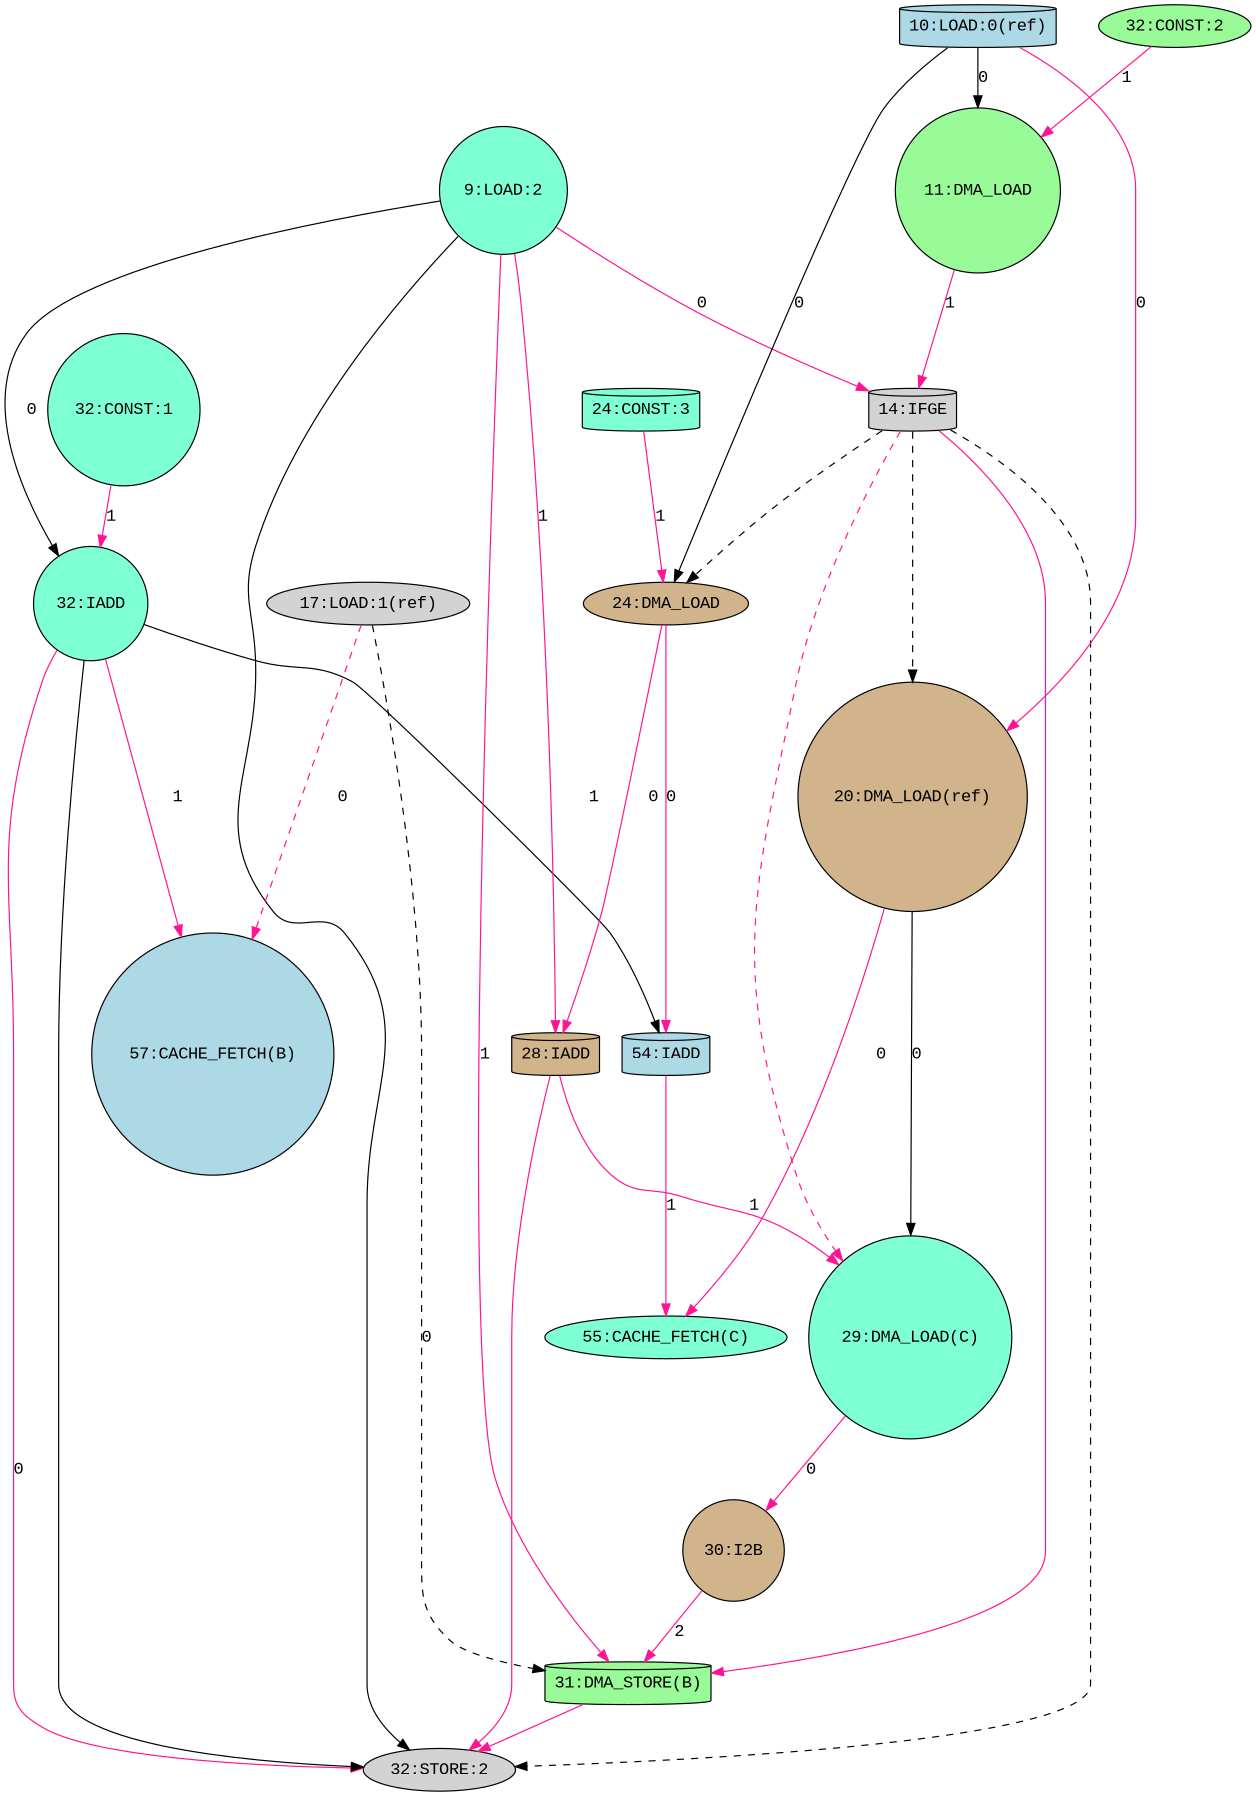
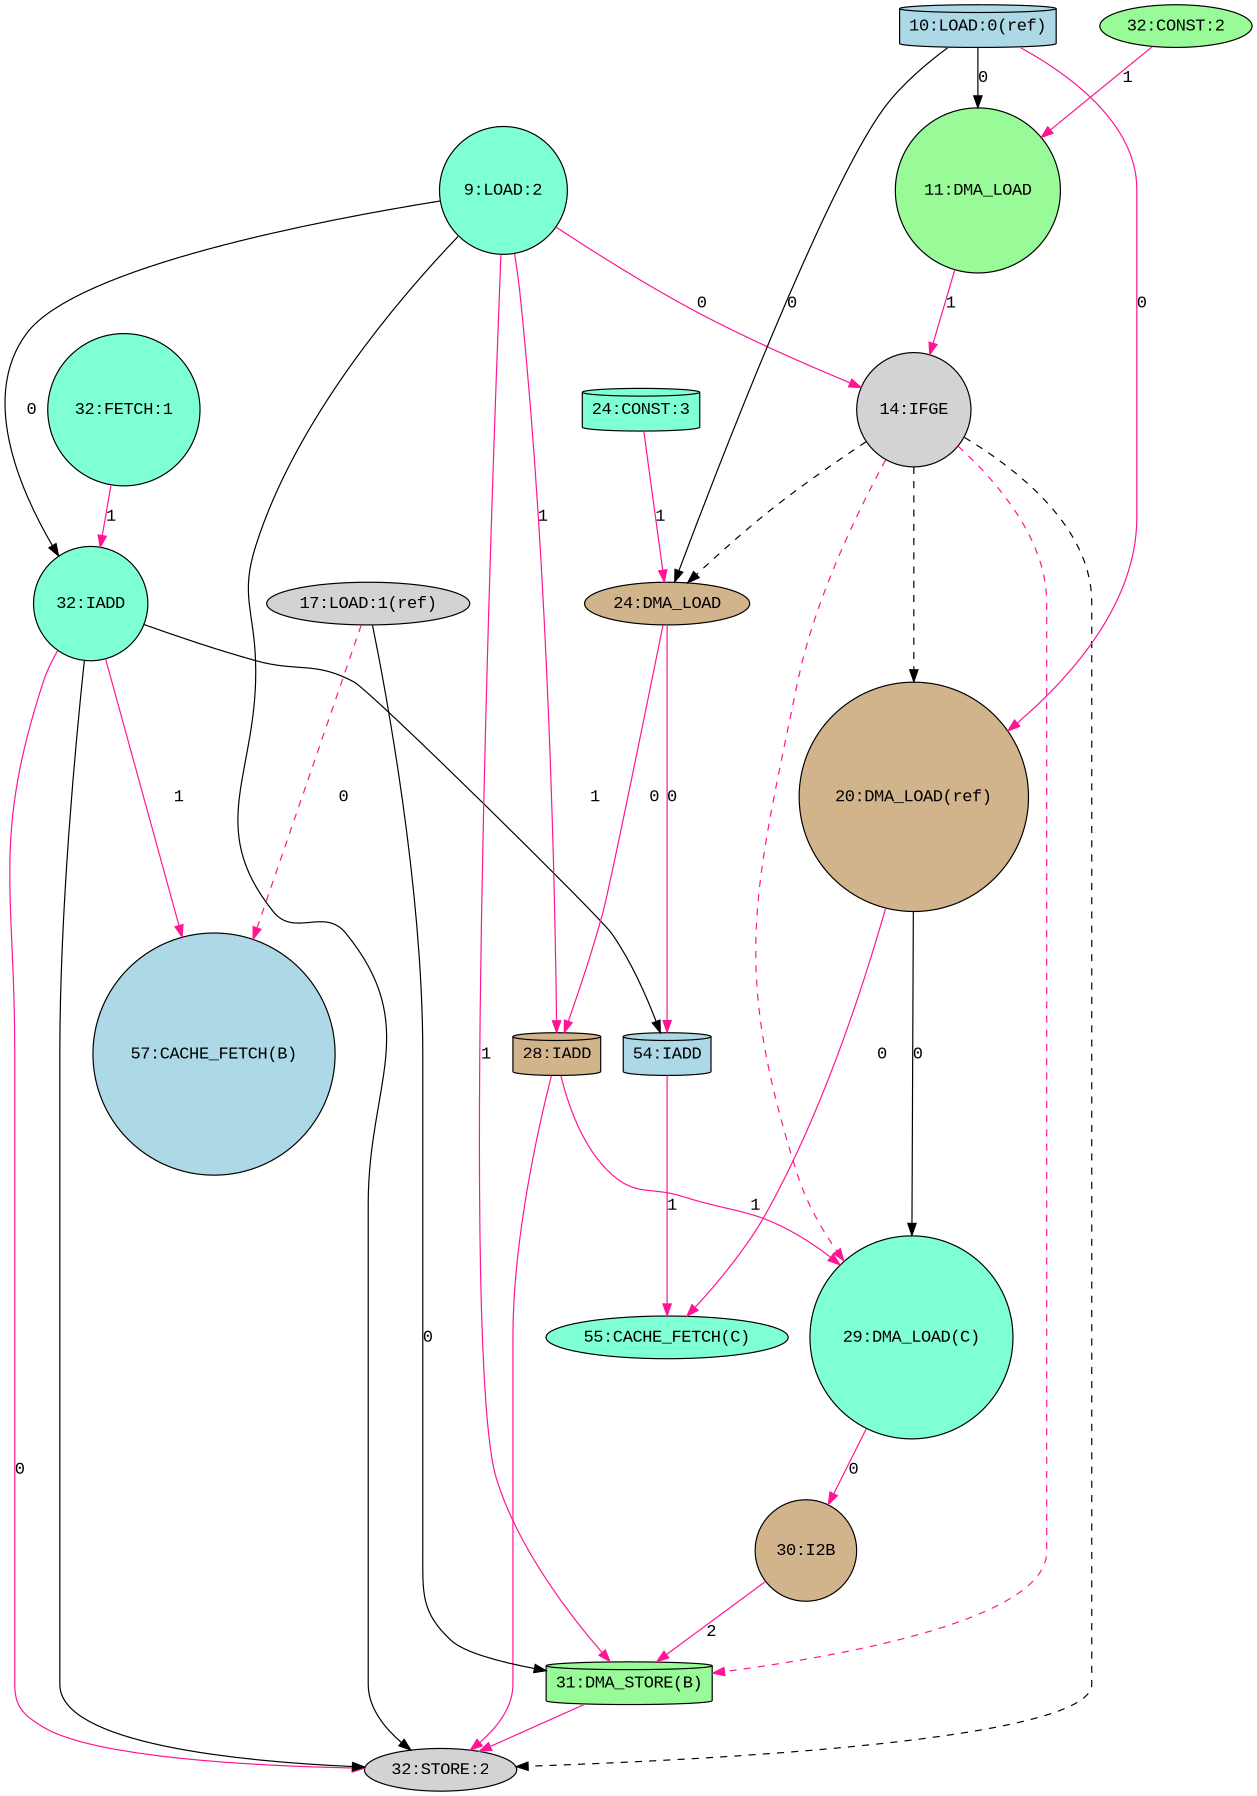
(124, 410) -> (124, 410)
(913, 410) -> (914, 410)
(1045, 1152) -> (1047, 1164)
(422, 1180) -> (423, 1179)
